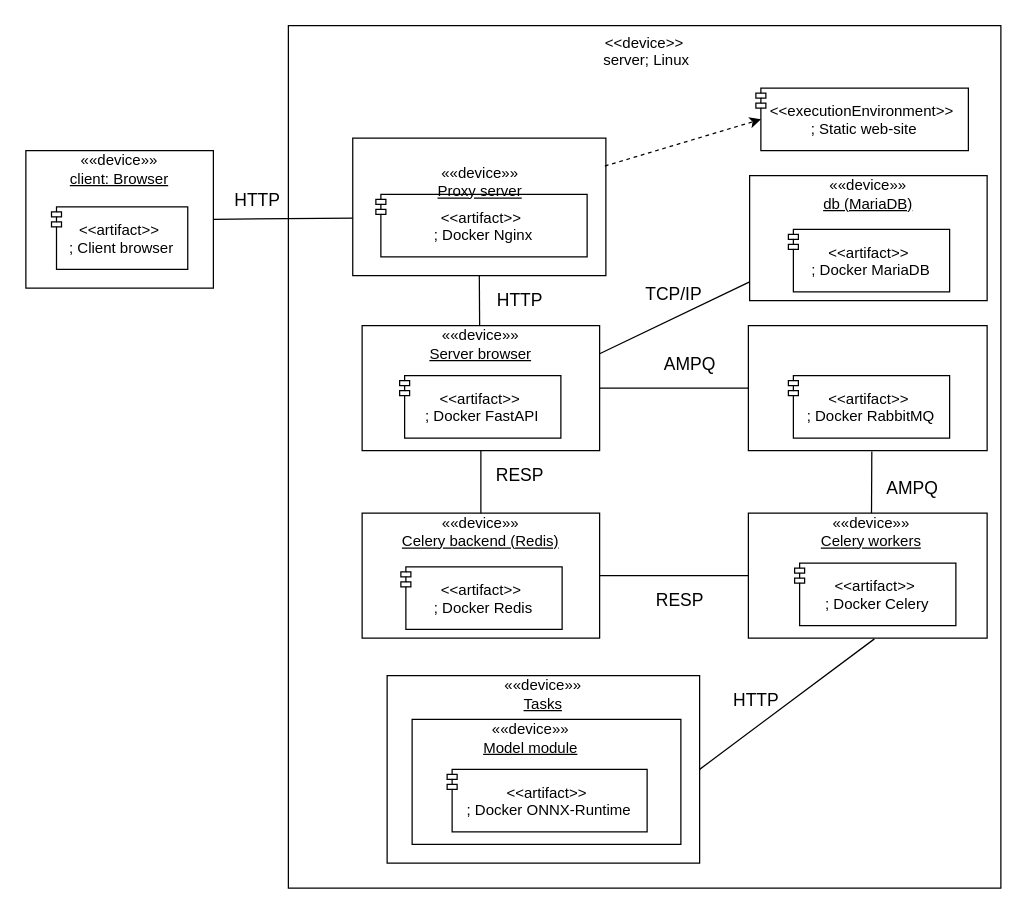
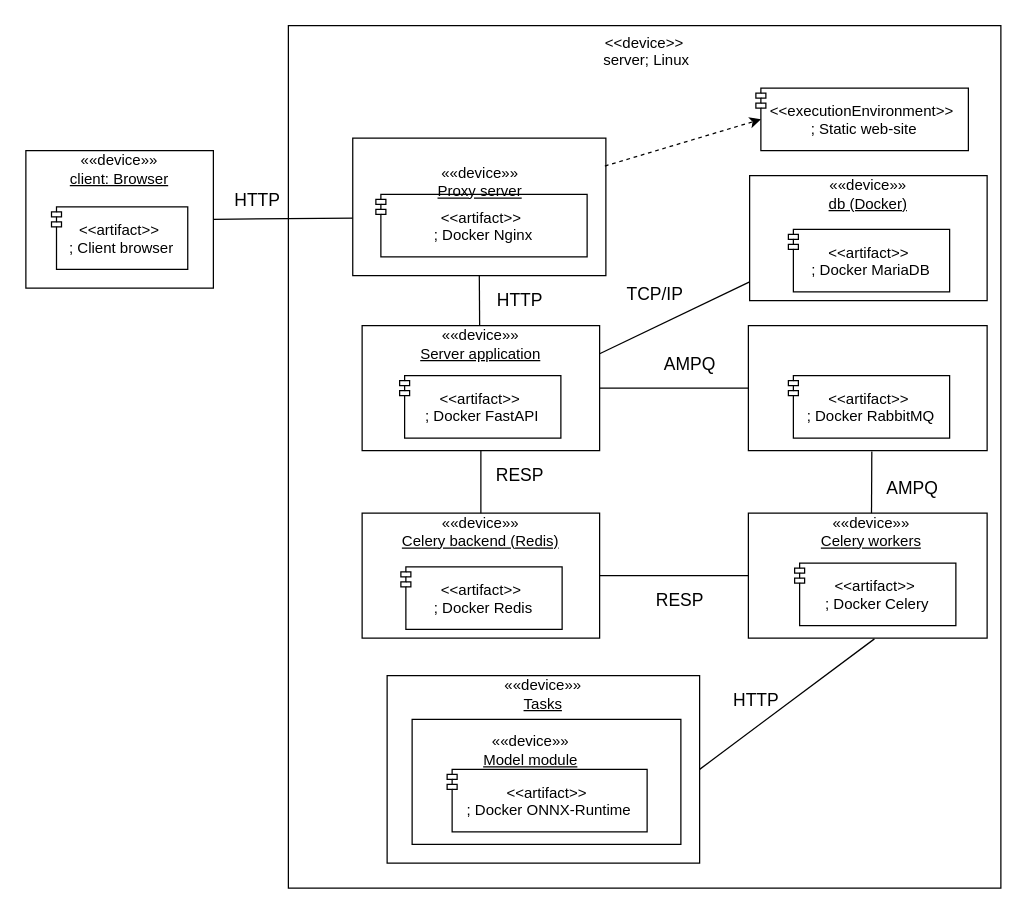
(868, 194) -> (868, 194)
(681, 294) -> (662, 294)
(481, 344) -> (481, 344)
(531, 738) -> (531, 751)
